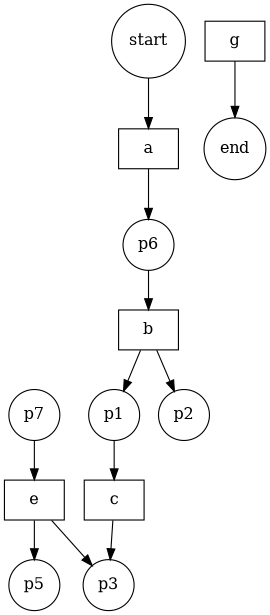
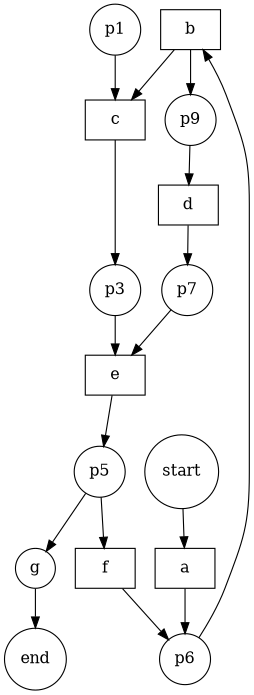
(235, 41) -> (35, 568)
none -> (188, 205)
(134, 366) -> (156, 71)
(184, 415) -> (191, 120)
none -> (69, 518)
(68, 539) -> (115, 330)
none -> (105, 568)
